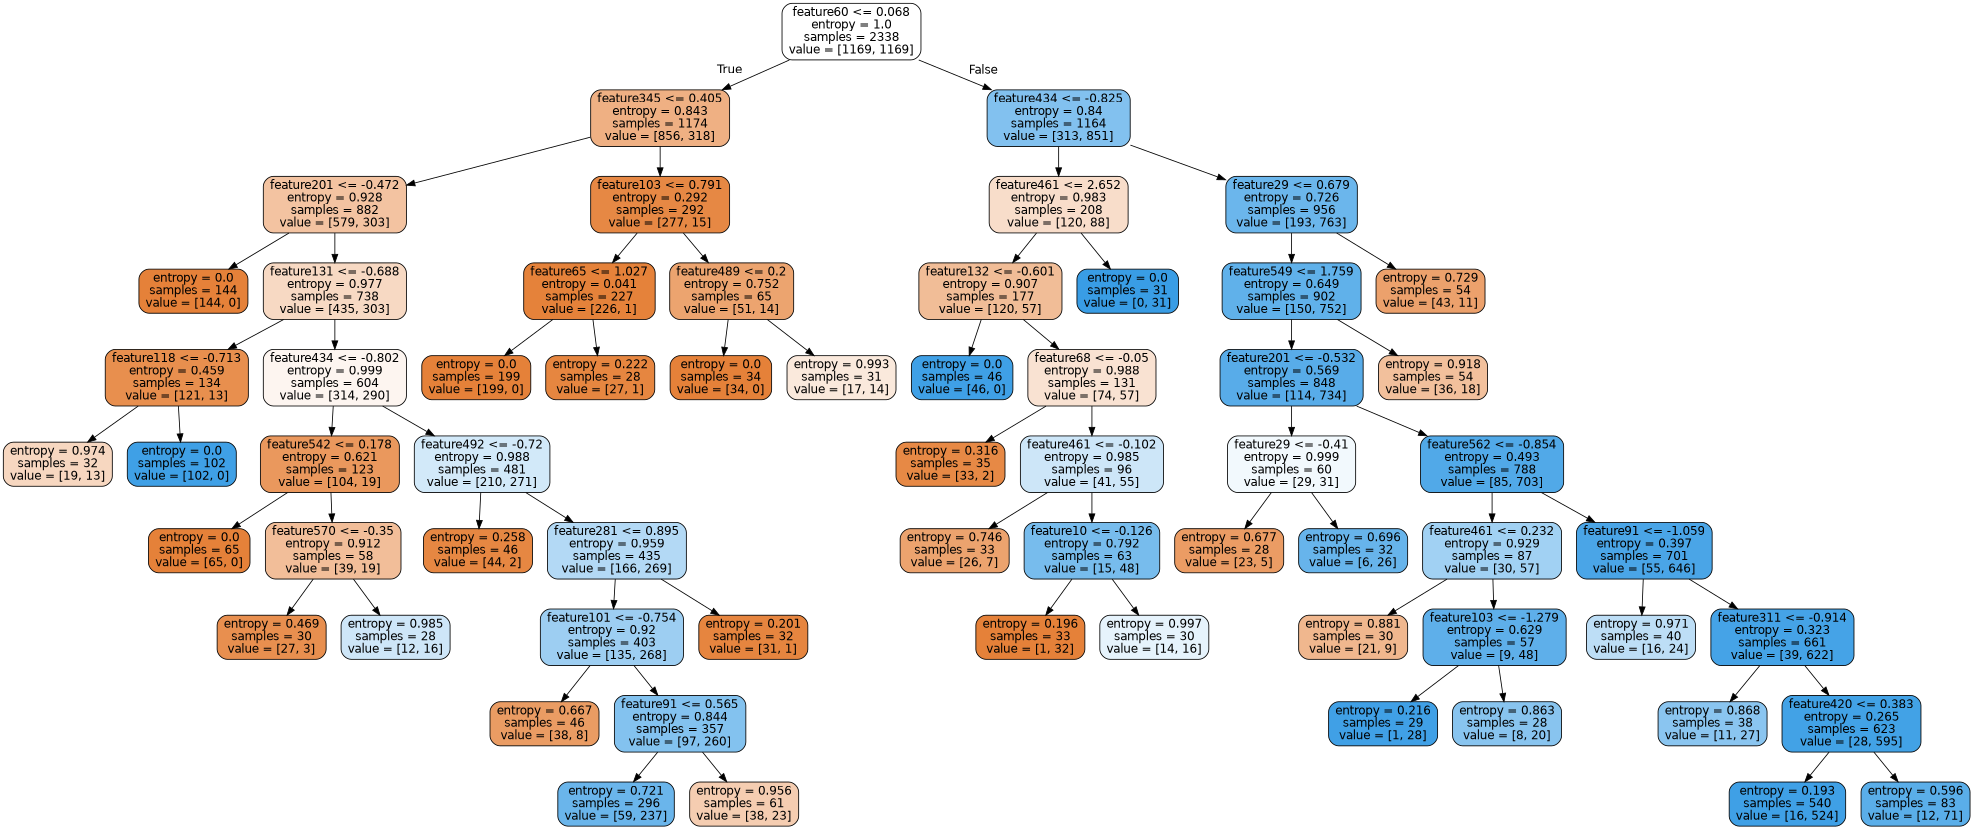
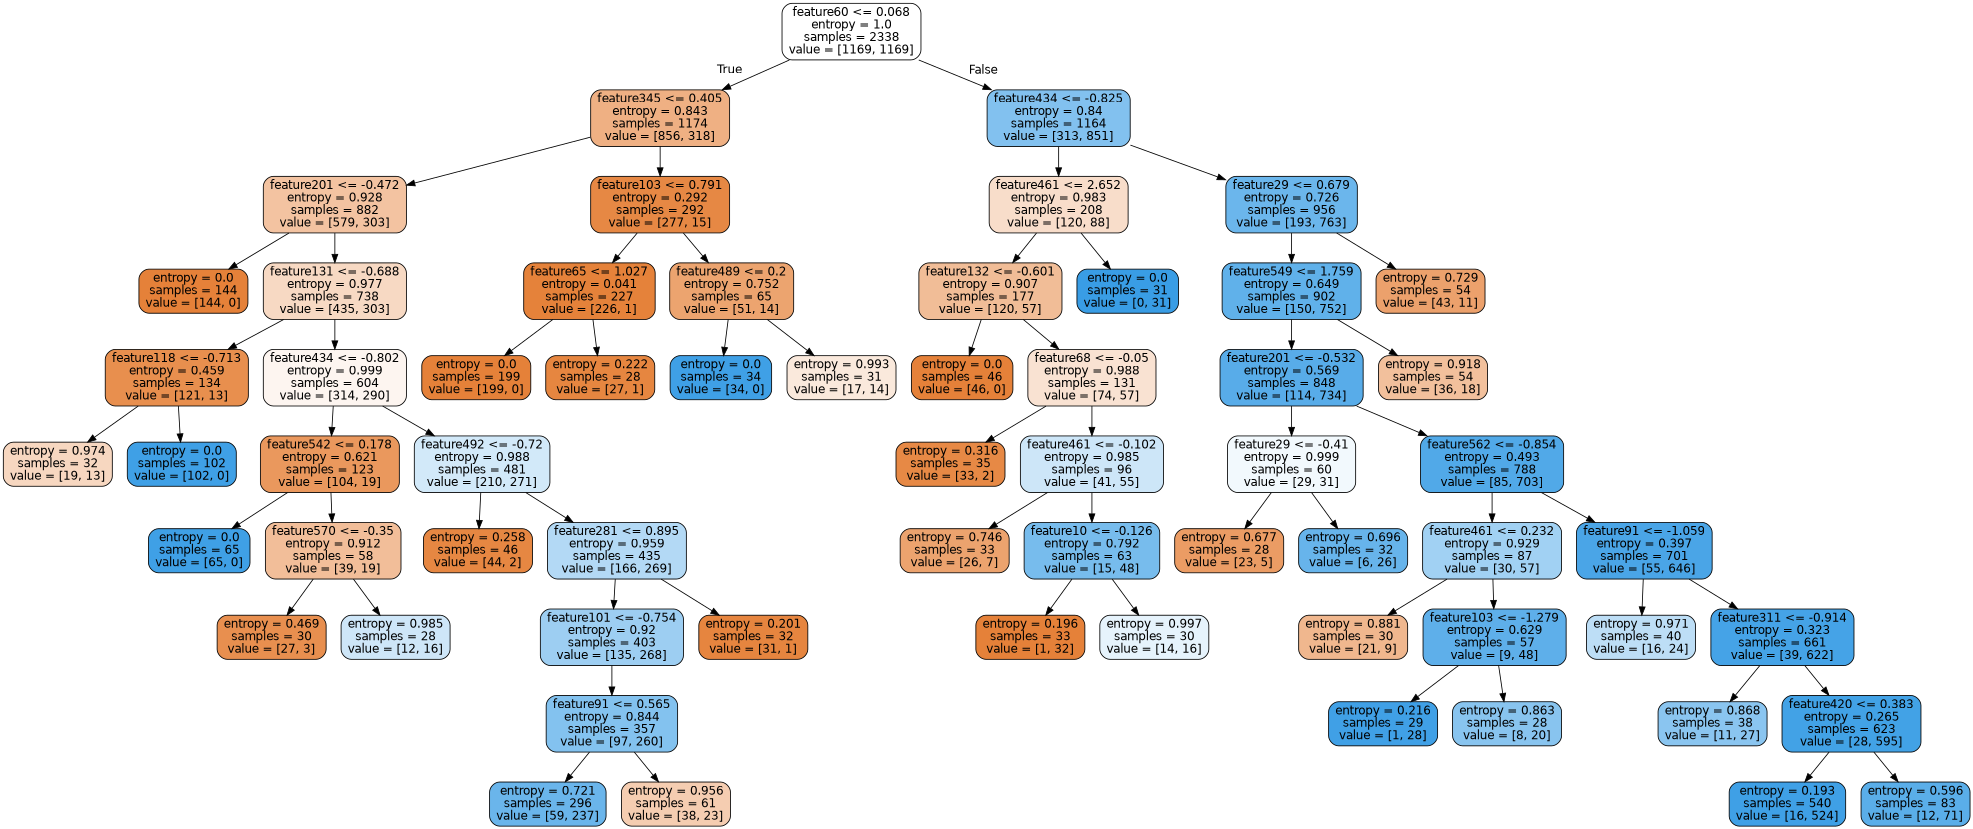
(721, 378) -> (721, 378)
(962, 378) -> (962, 378)
(199, 551) -> (199, 551)
(545, 724) -> none
